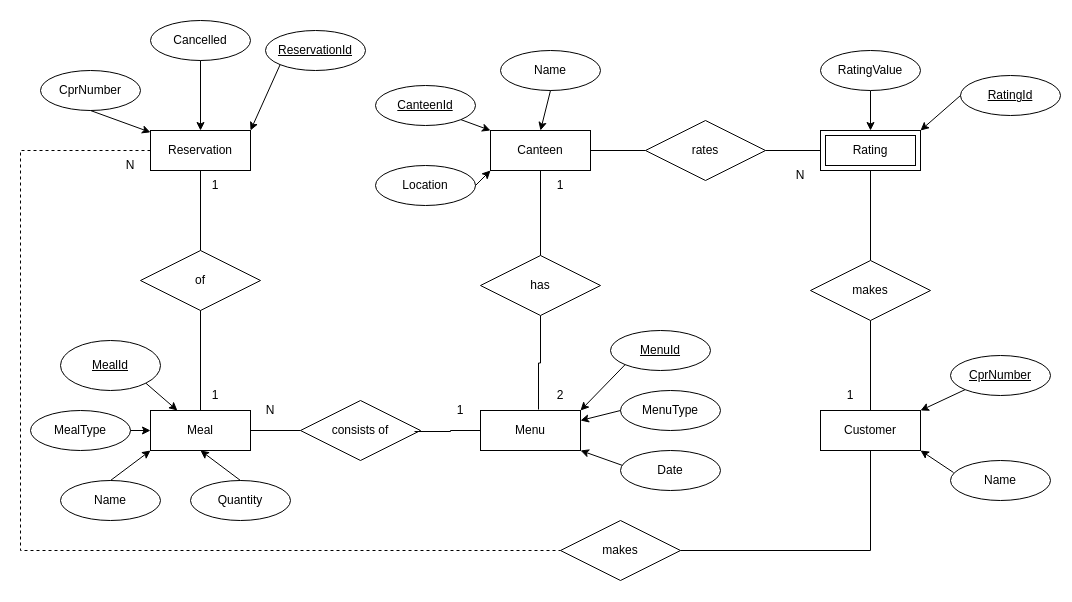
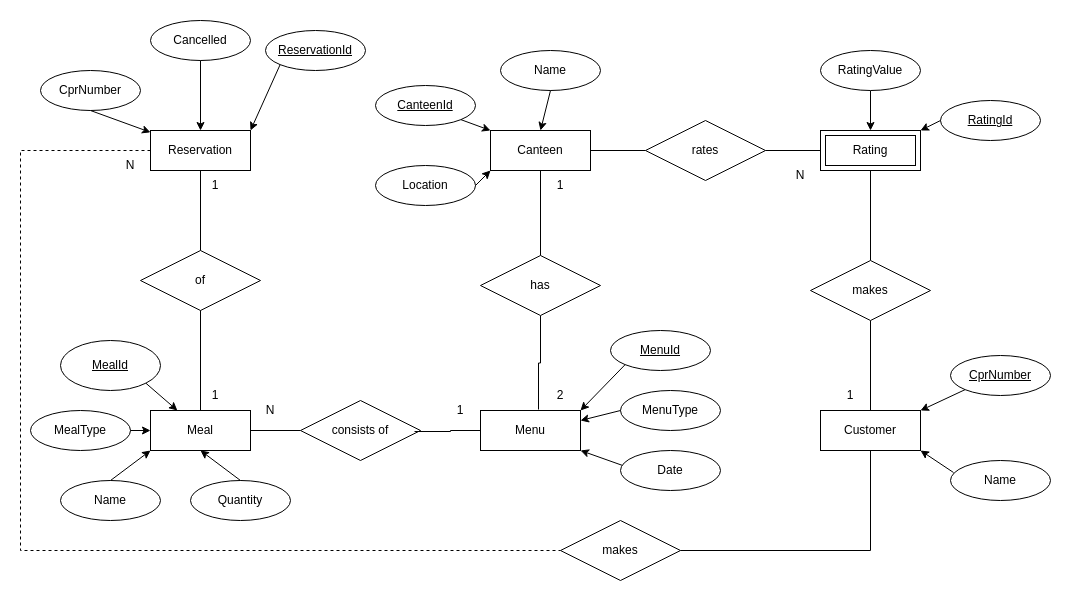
(1011, 96) -> (991, 121)
